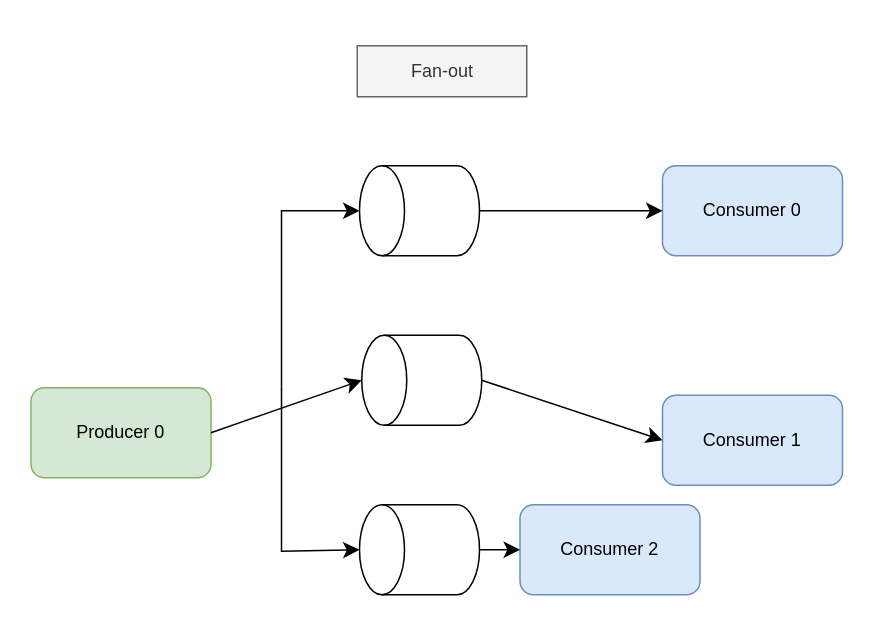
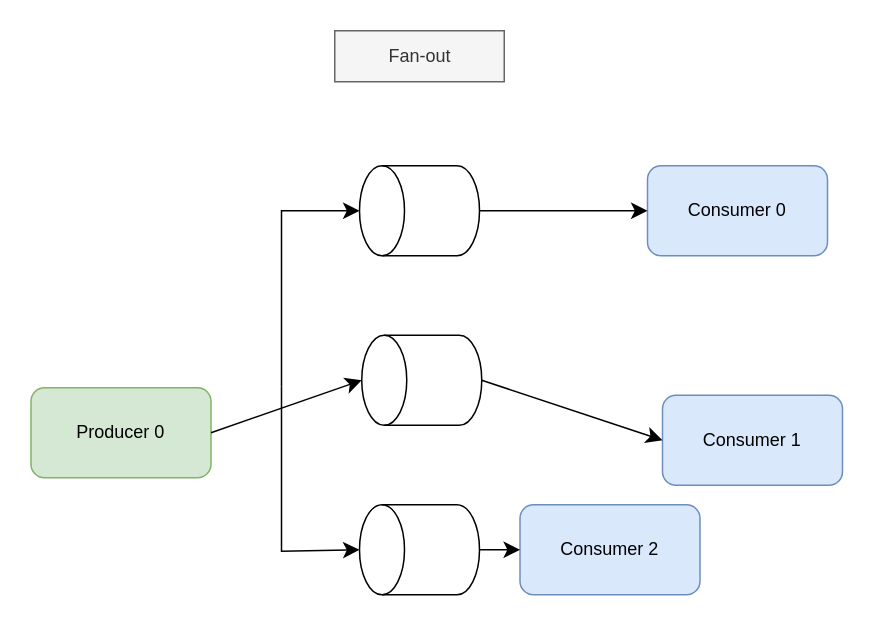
(442, 71) -> (419, 56)
(752, 211) -> (737, 211)
